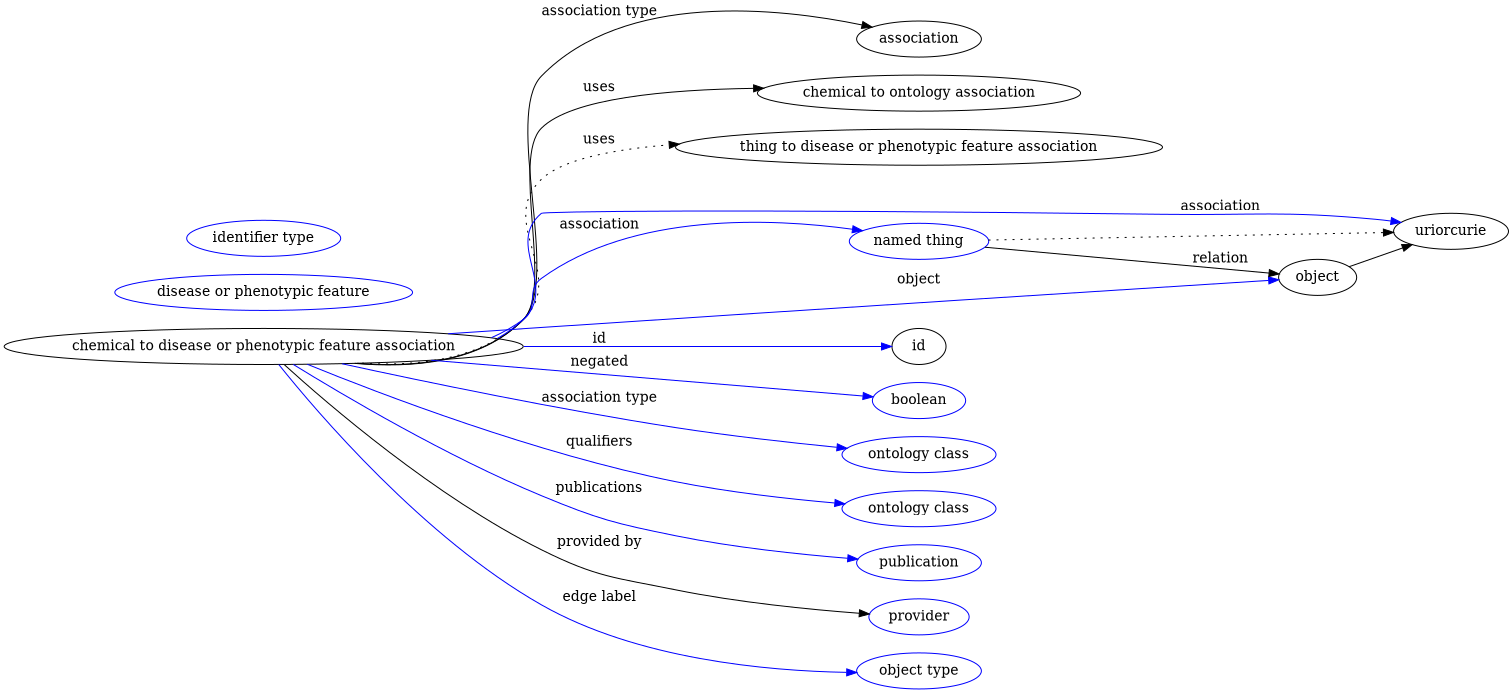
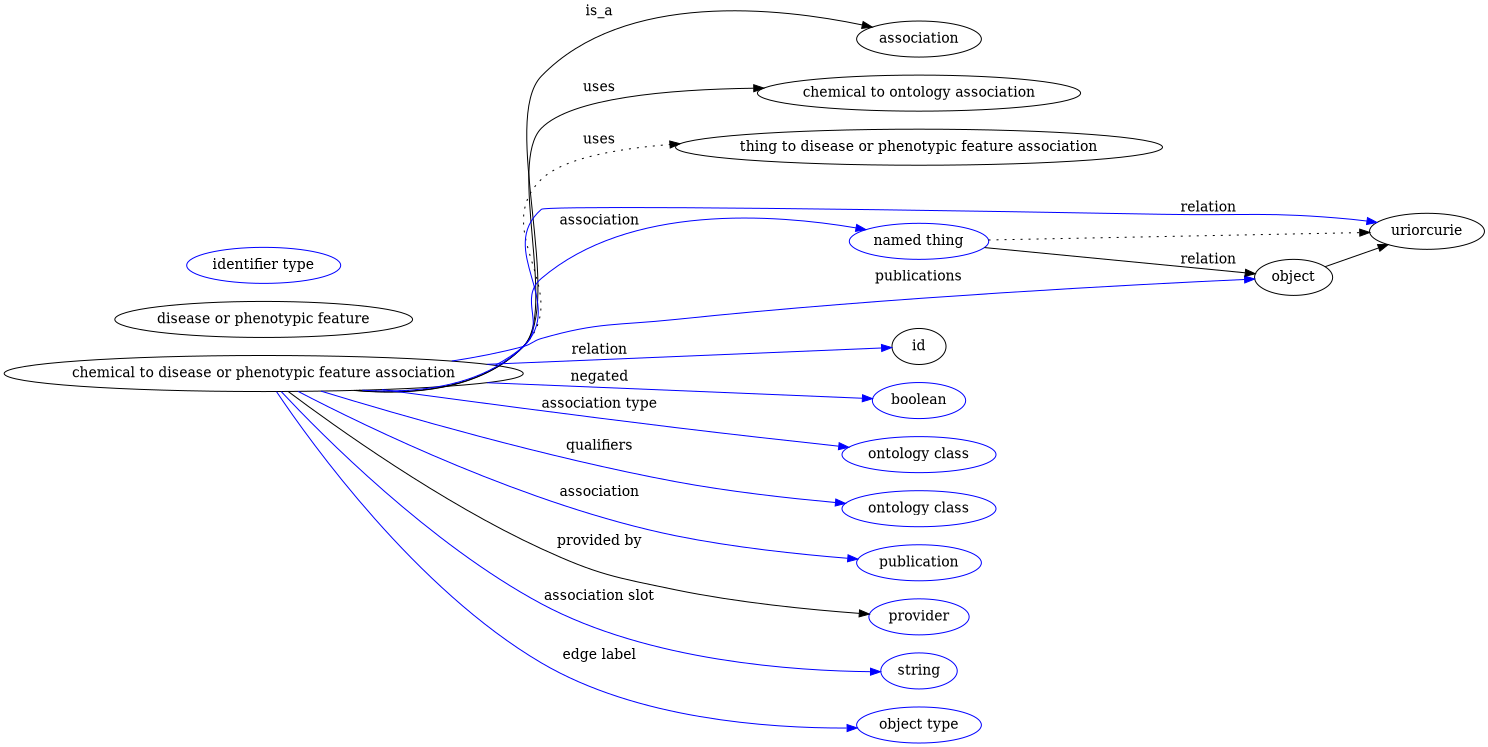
(599, 12) -> (599, 12)
(1220, 207) -> (1208, 208)
(919, 280) -> (919, 277)
(264, 292) -> (264, 319)
(599, 339) -> (599, 350)
(599, 488) -> (599, 492)
none -> (919, 671)
